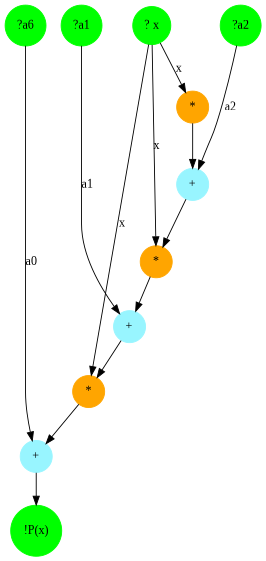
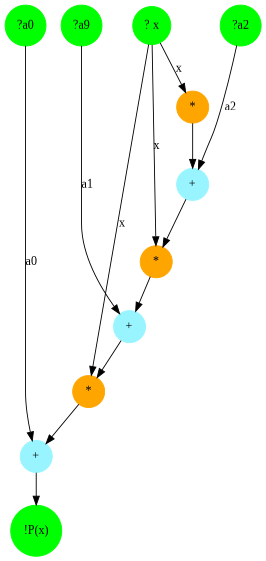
(26, 26) -> (26, 26)
(82, 26) -> (82, 26)
